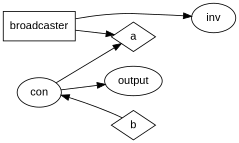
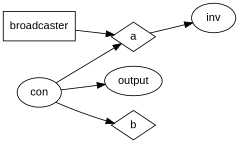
(129, 14) -> (167, 29)
(96, 107) -> (81, 112)
